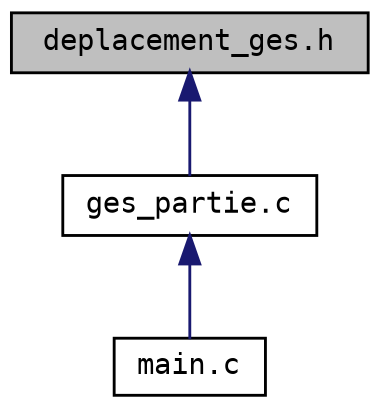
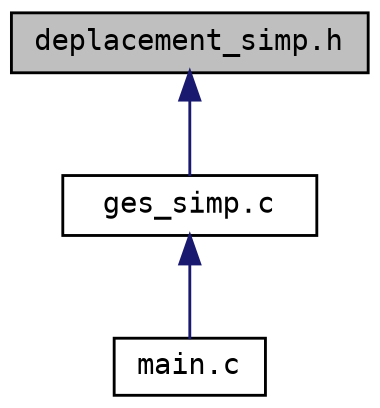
(190, 43) -> (190, 43)
(190, 206) -> (190, 206)
